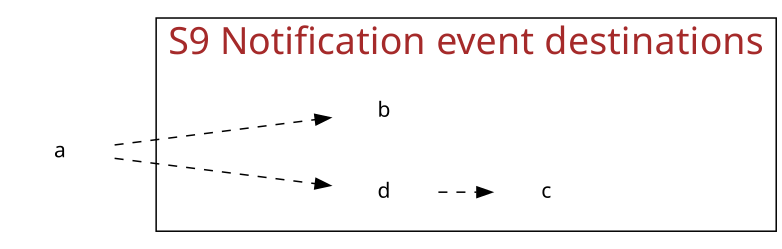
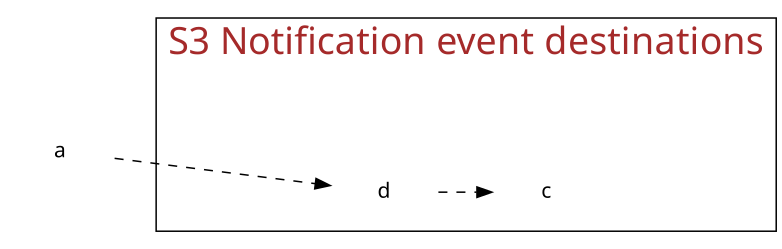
(466, 45) -> (466, 45)
(384, 111) -> none
